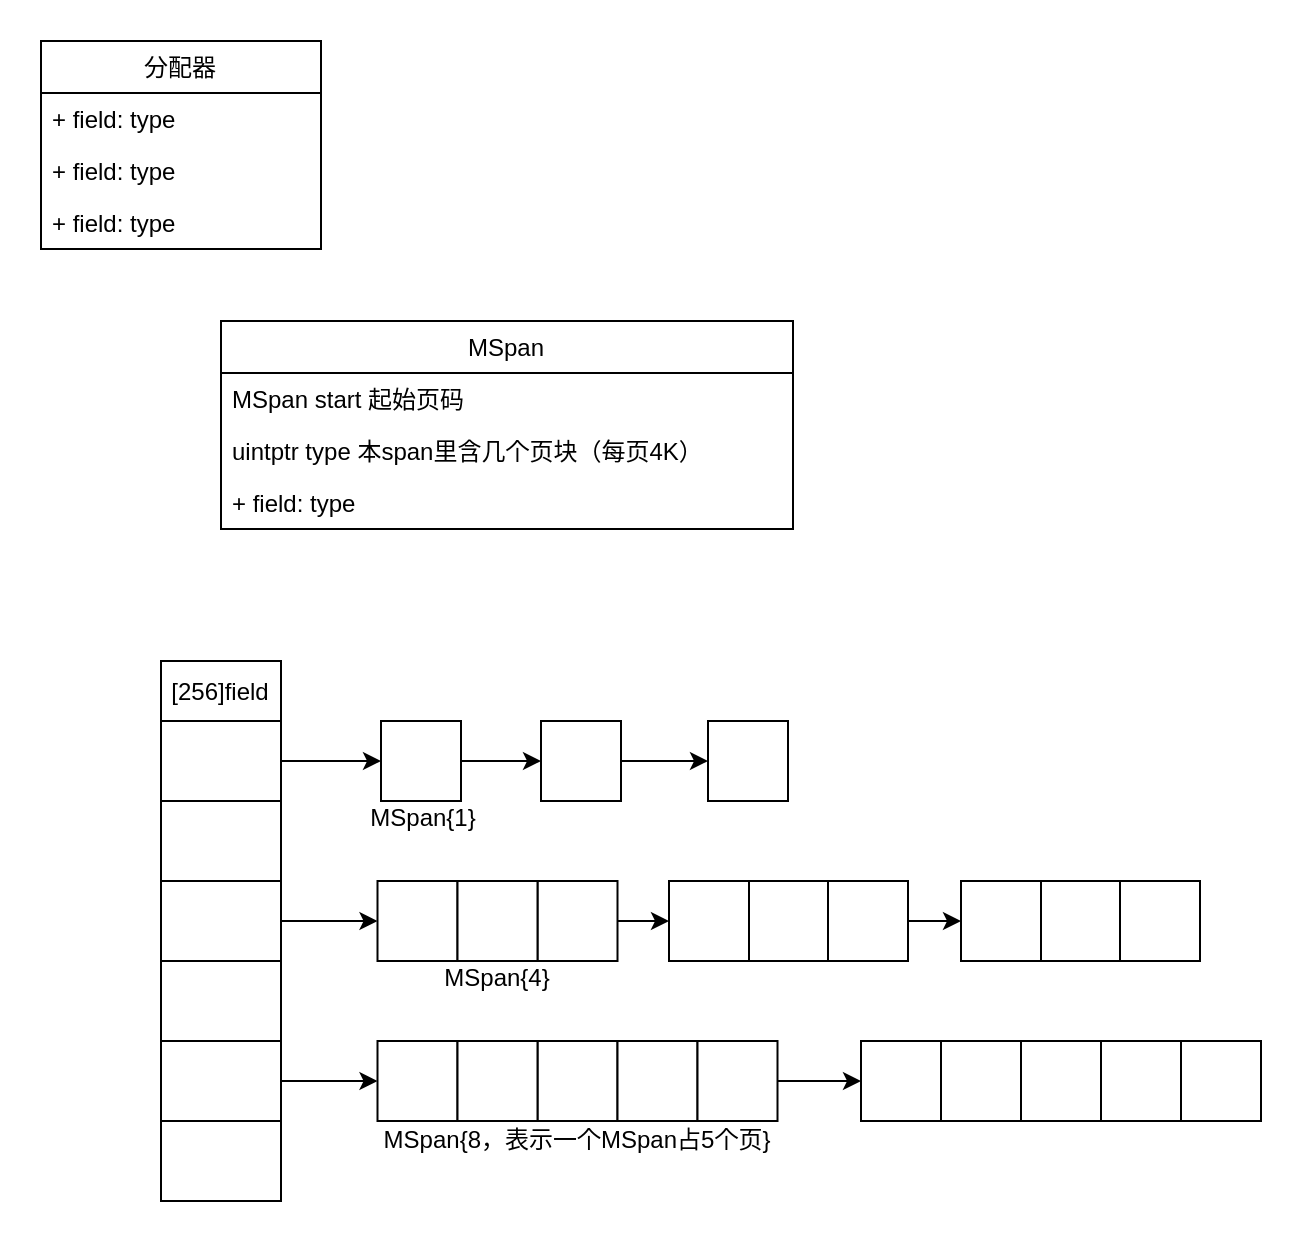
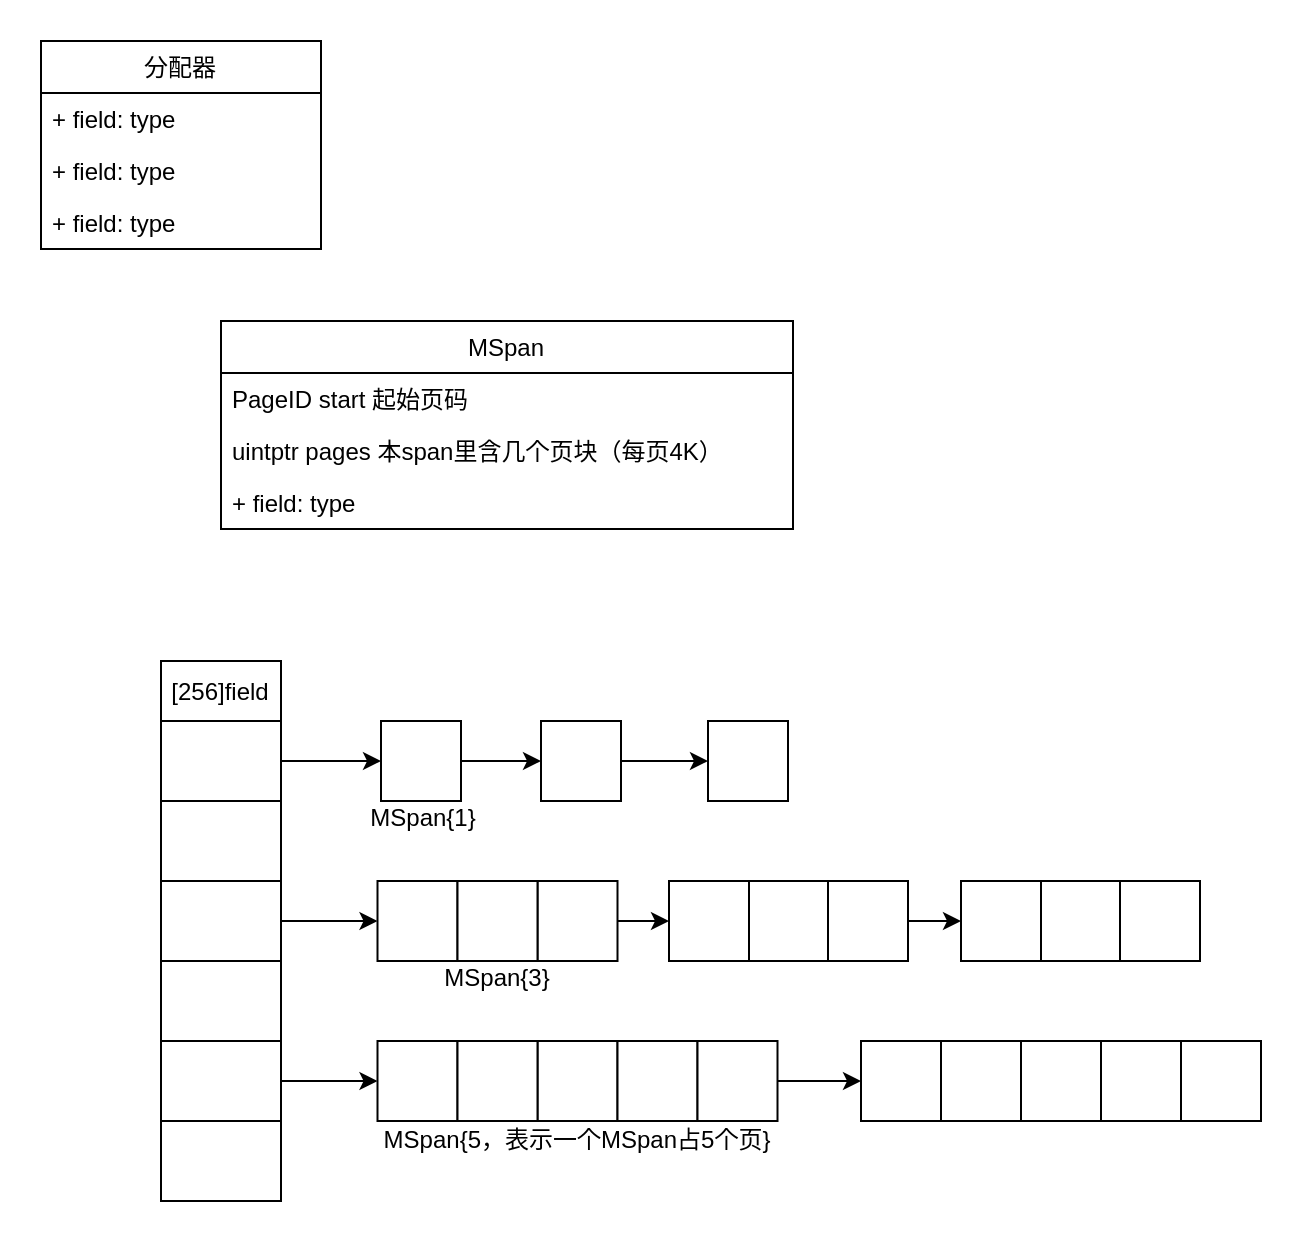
(354, 400) -> (361, 400)
(482, 452) -> (489, 452)
(498, 979) -> (498, 979)
(578, 1141) -> (578, 1141)
